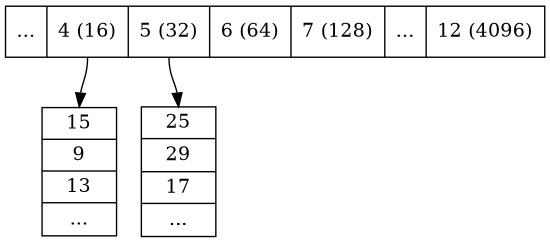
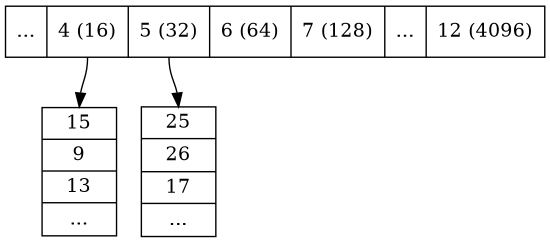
(179, 154) -> (179, 154)
